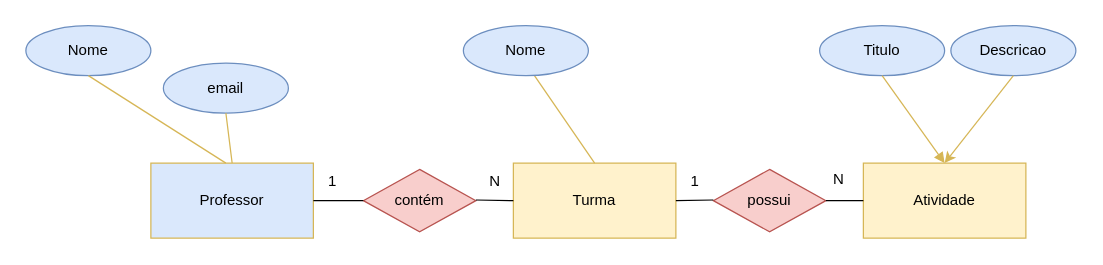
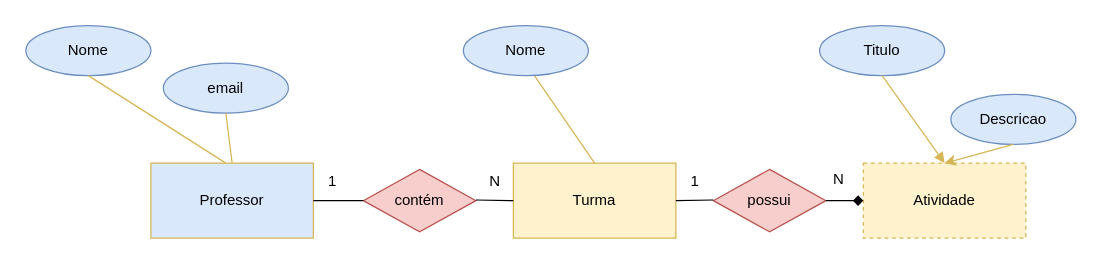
(1013, 51) -> (1013, 119)
(857, 201) -> (852, 201)
(944, 201) -> (944, 201)
